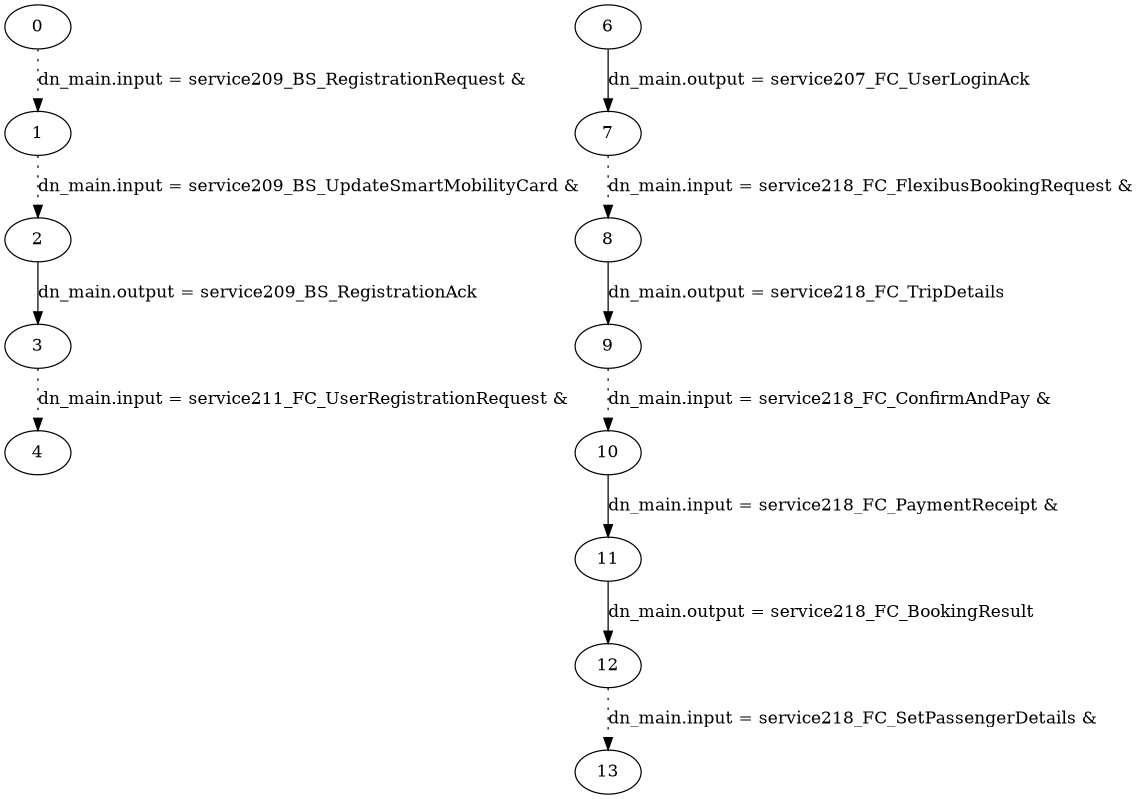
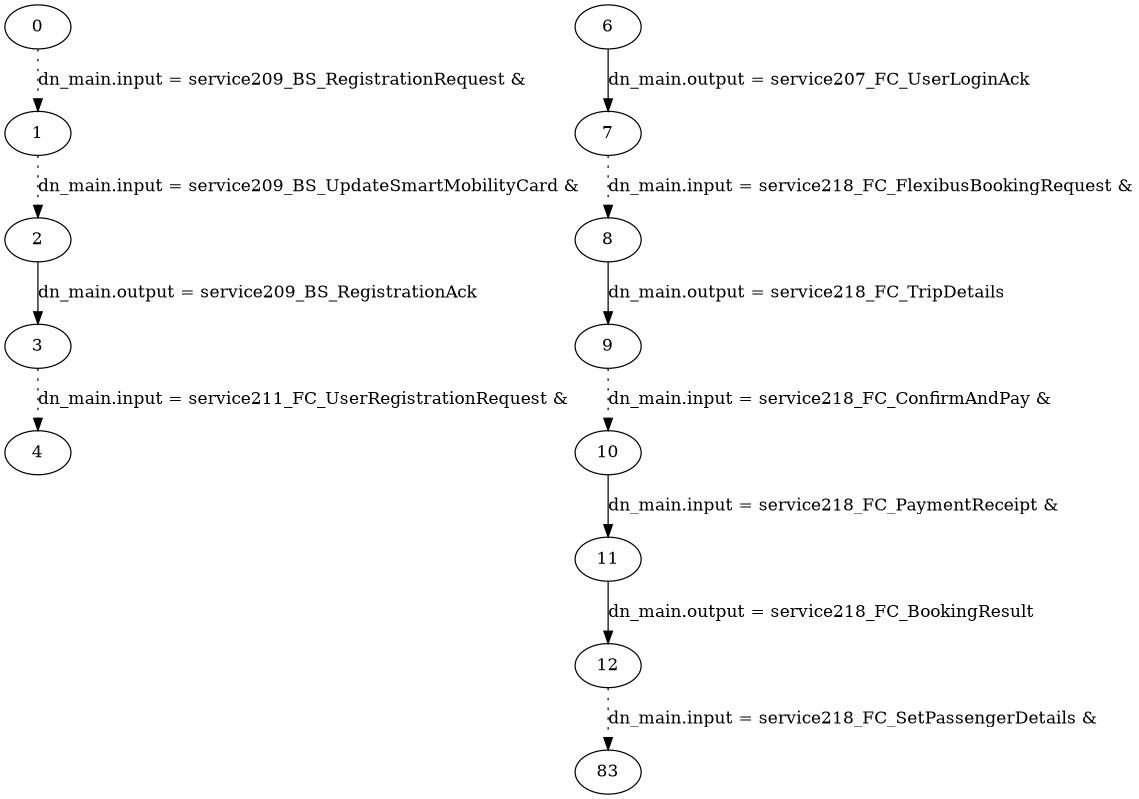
(608, 772) -> (608, 772)
